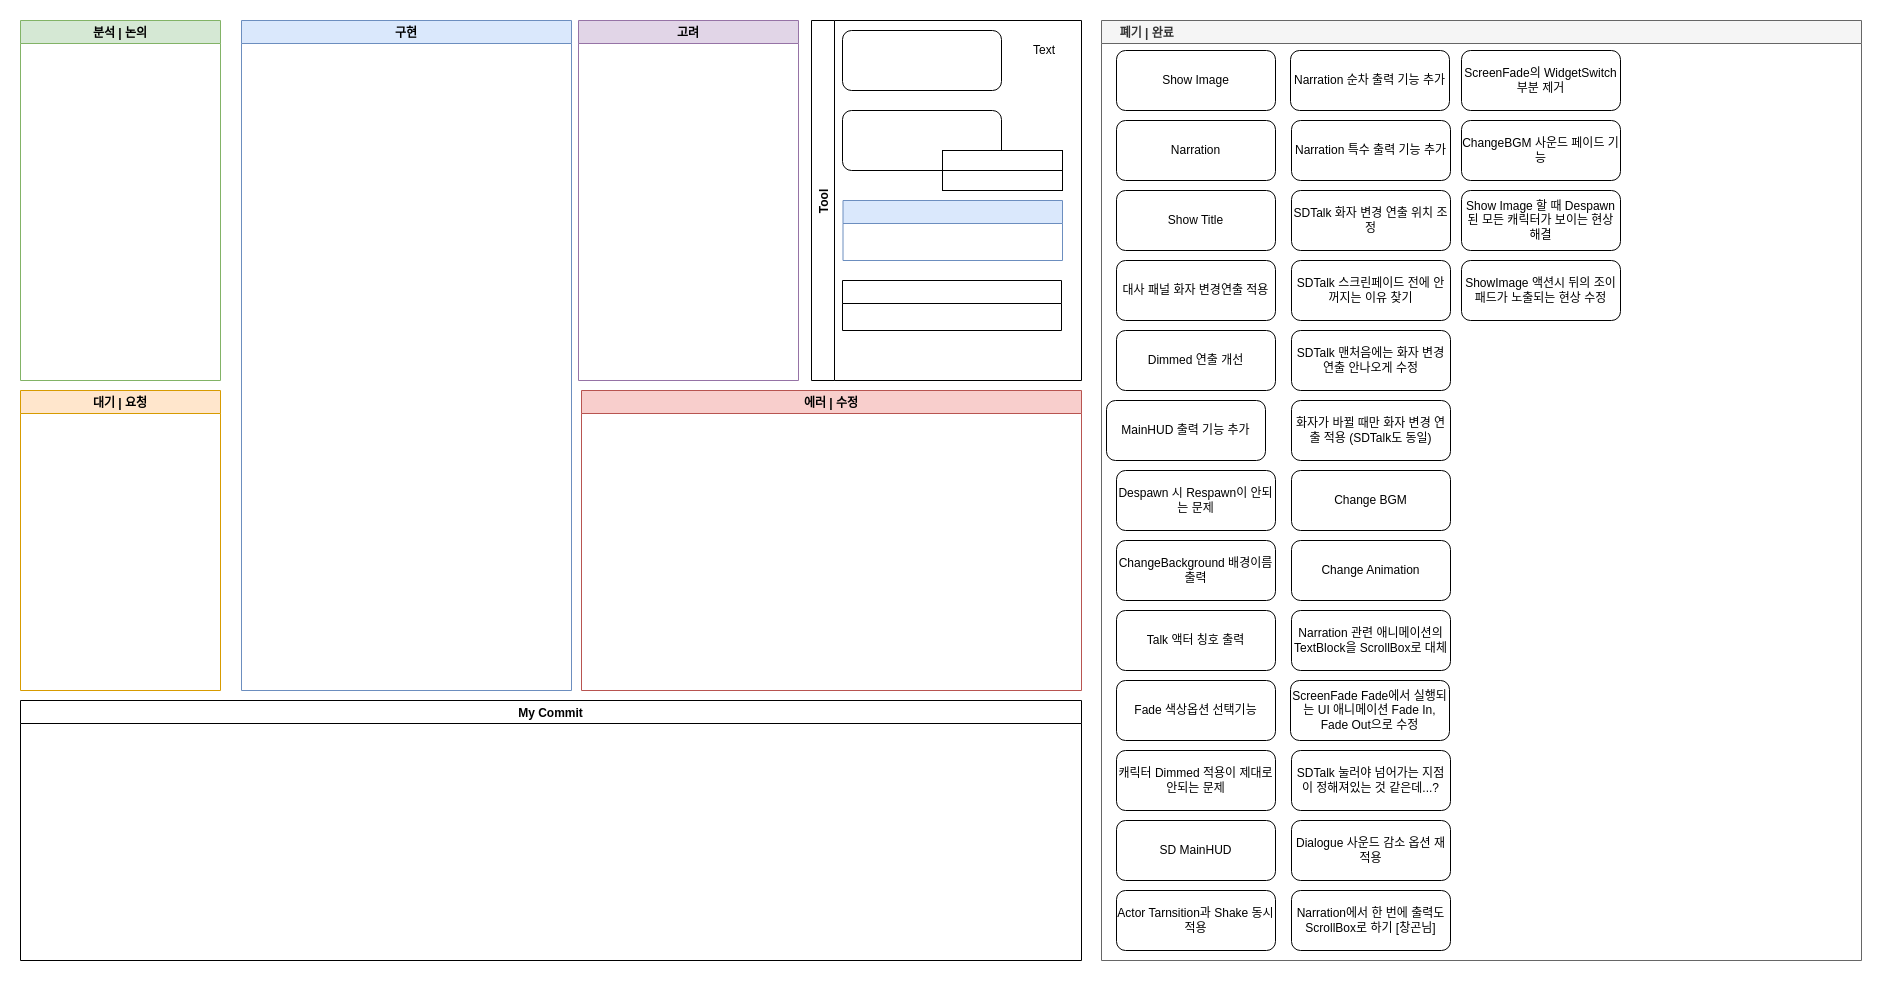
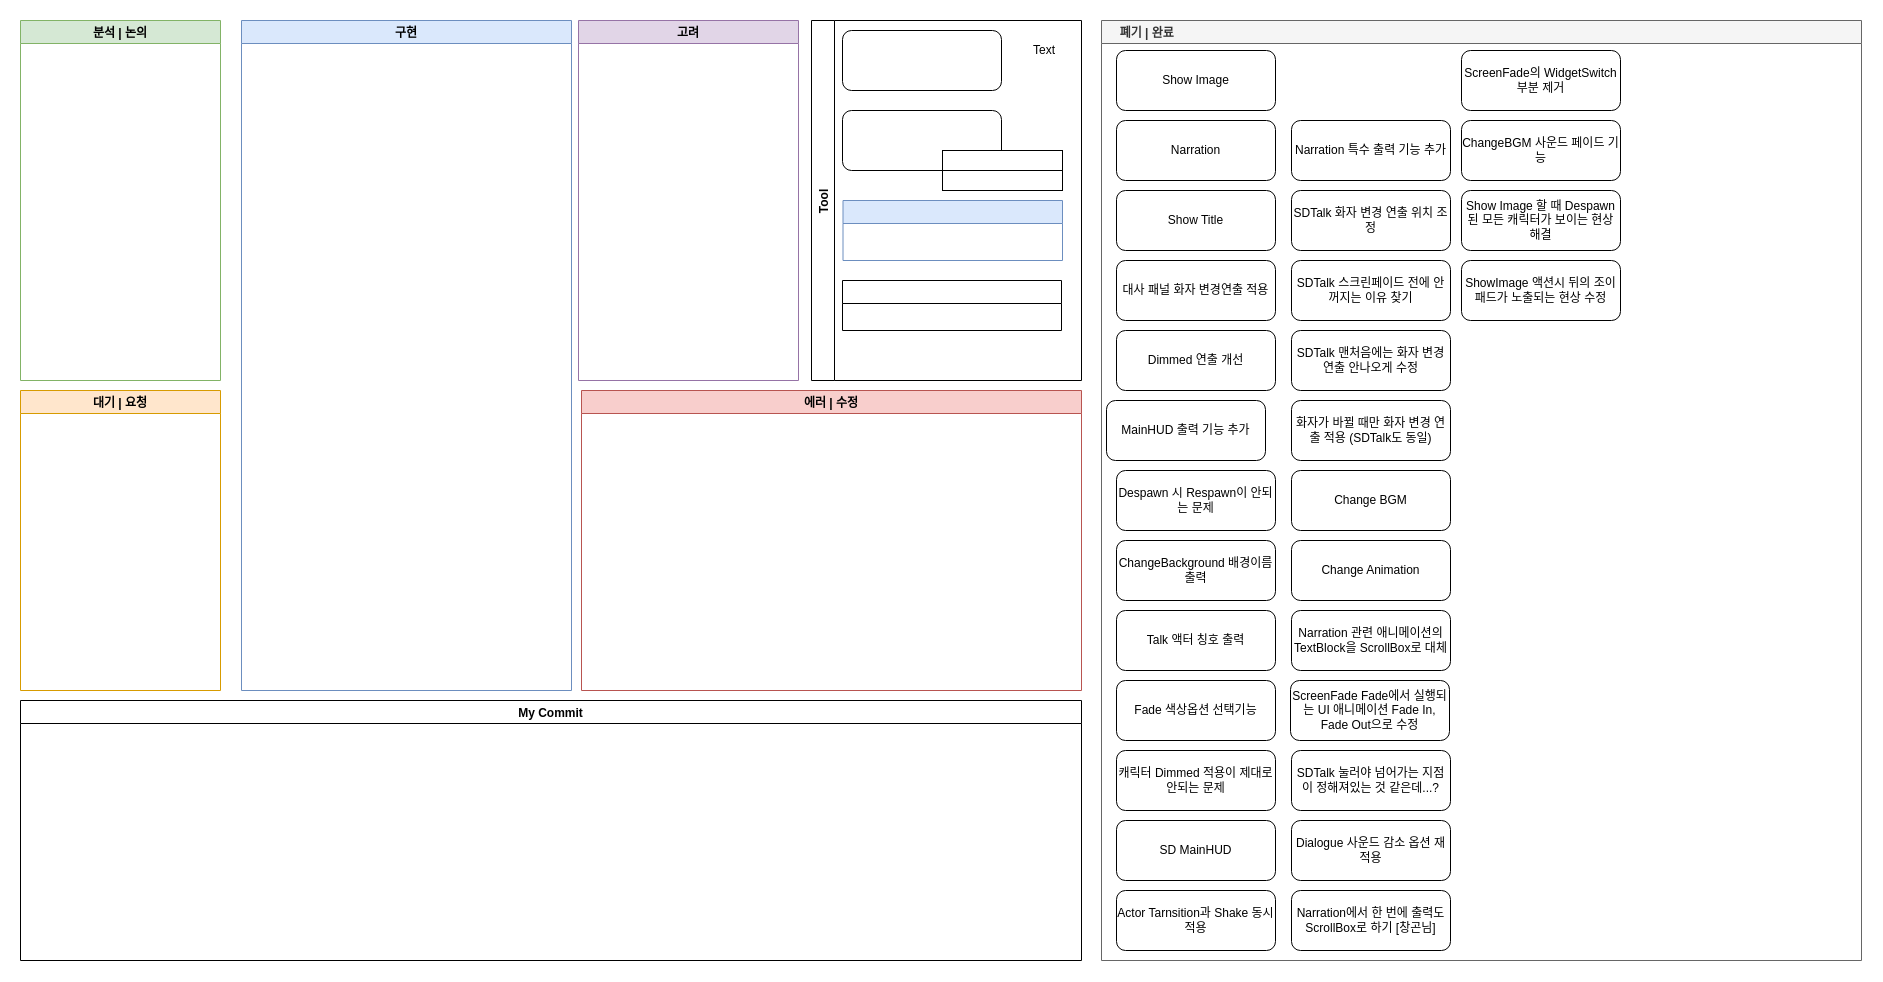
(1370, 81) -> none
